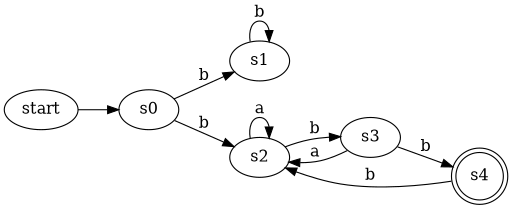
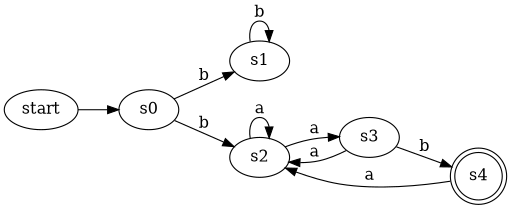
(315, 129) -> (315, 129)
(371, 176) -> (369, 176)
